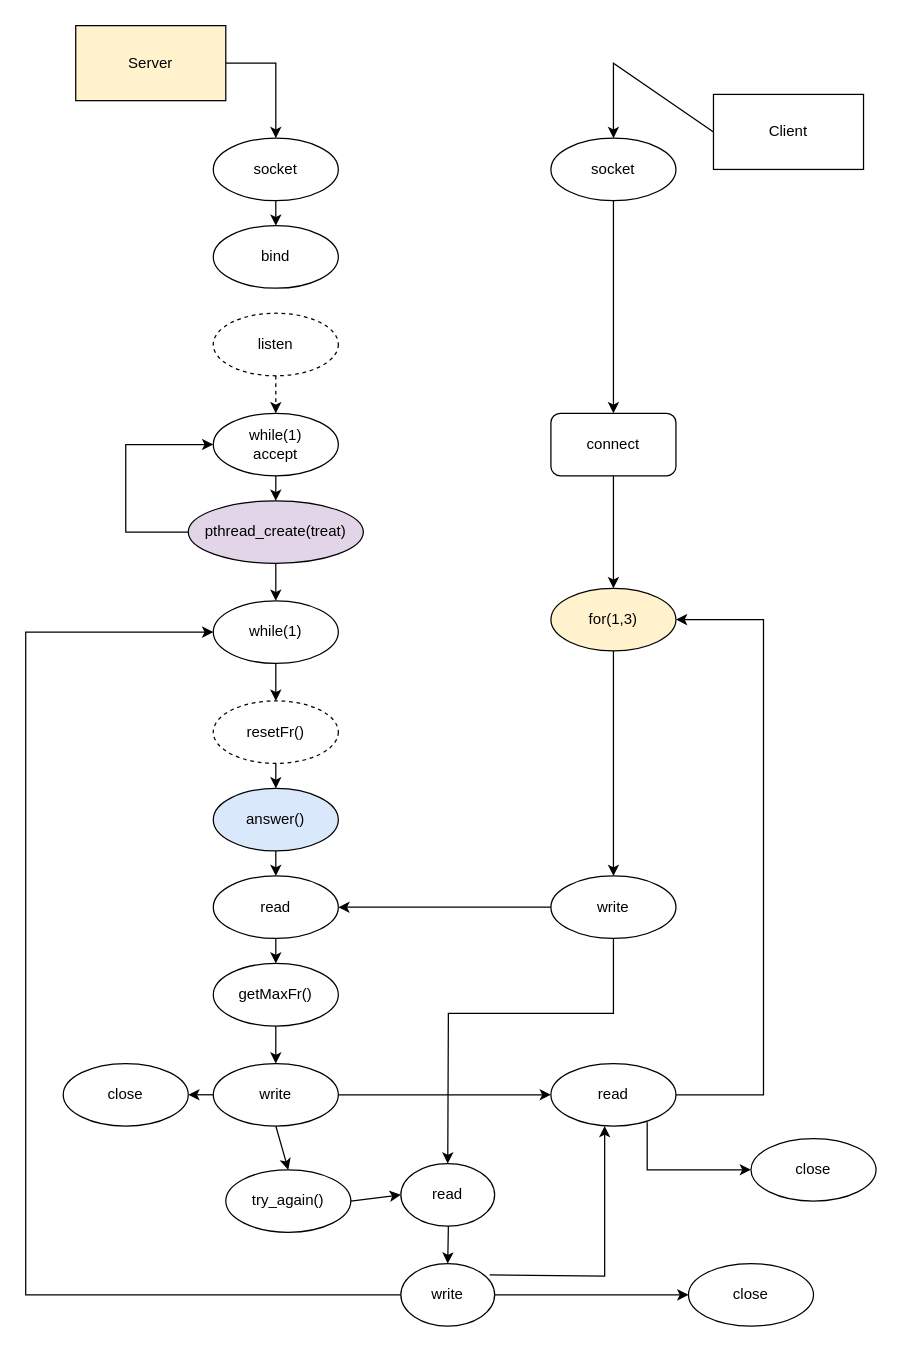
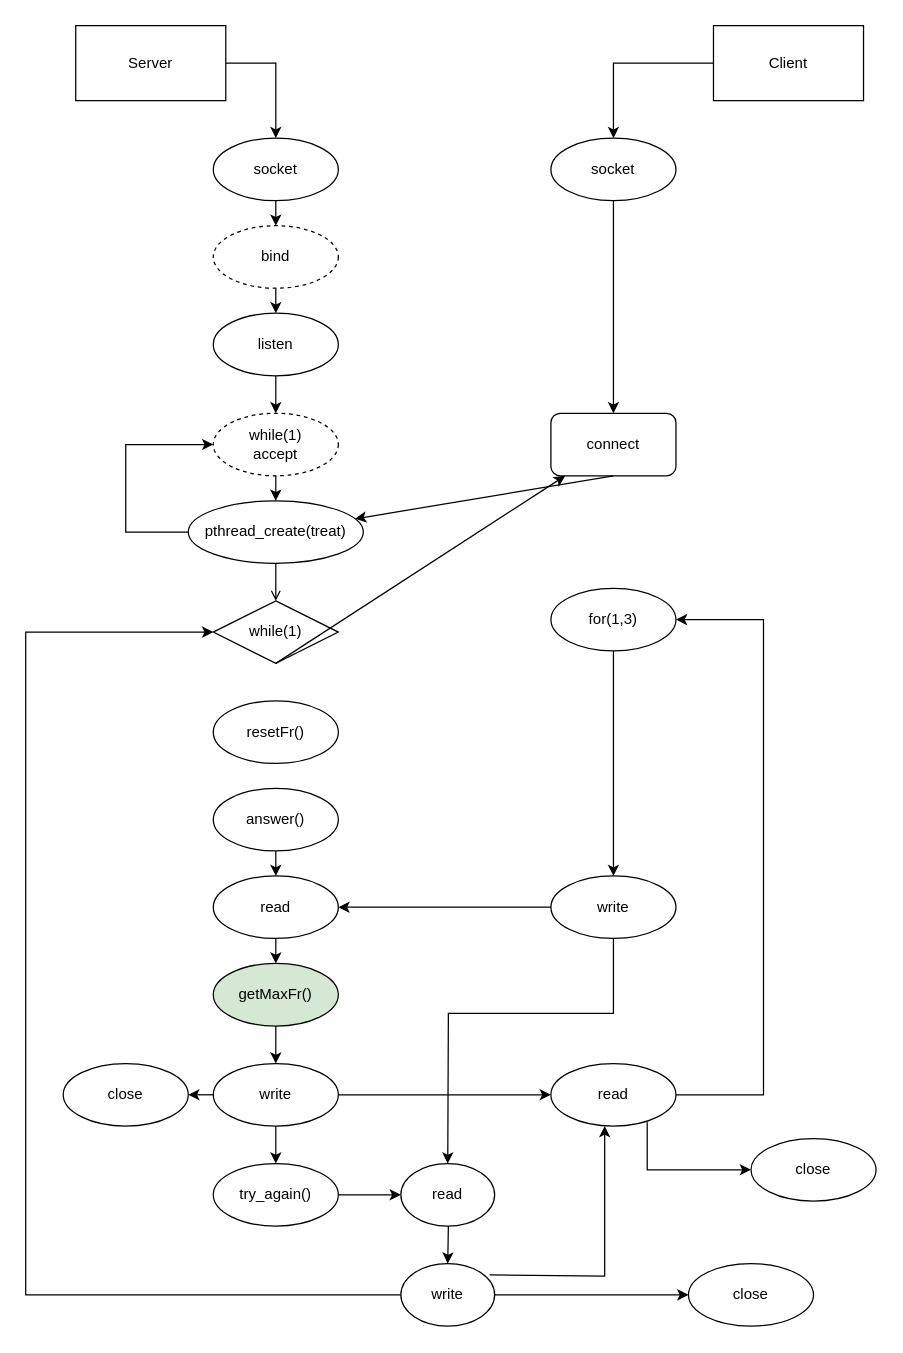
(151, 63) -> (151, 63)
(788, 132) -> (788, 63)
(276, 257) -> (276, 257)
none -> (276, 296)
(276, 344) -> (276, 344)
(276, 390) -> (276, 390)
(276, 444) -> (276, 444)
(613, 528) -> (453, 502)
(276, 532) -> (276, 532)
(276, 591) -> (276, 593)
(613, 619) -> (613, 619)
(276, 632) -> (276, 632)
(276, 677) -> (411, 575)
(276, 732) -> (276, 732)
(276, 771) -> none
(276, 819) -> (276, 819)
(276, 994) -> (276, 994)
(288, 1201) -> (276, 1194)
